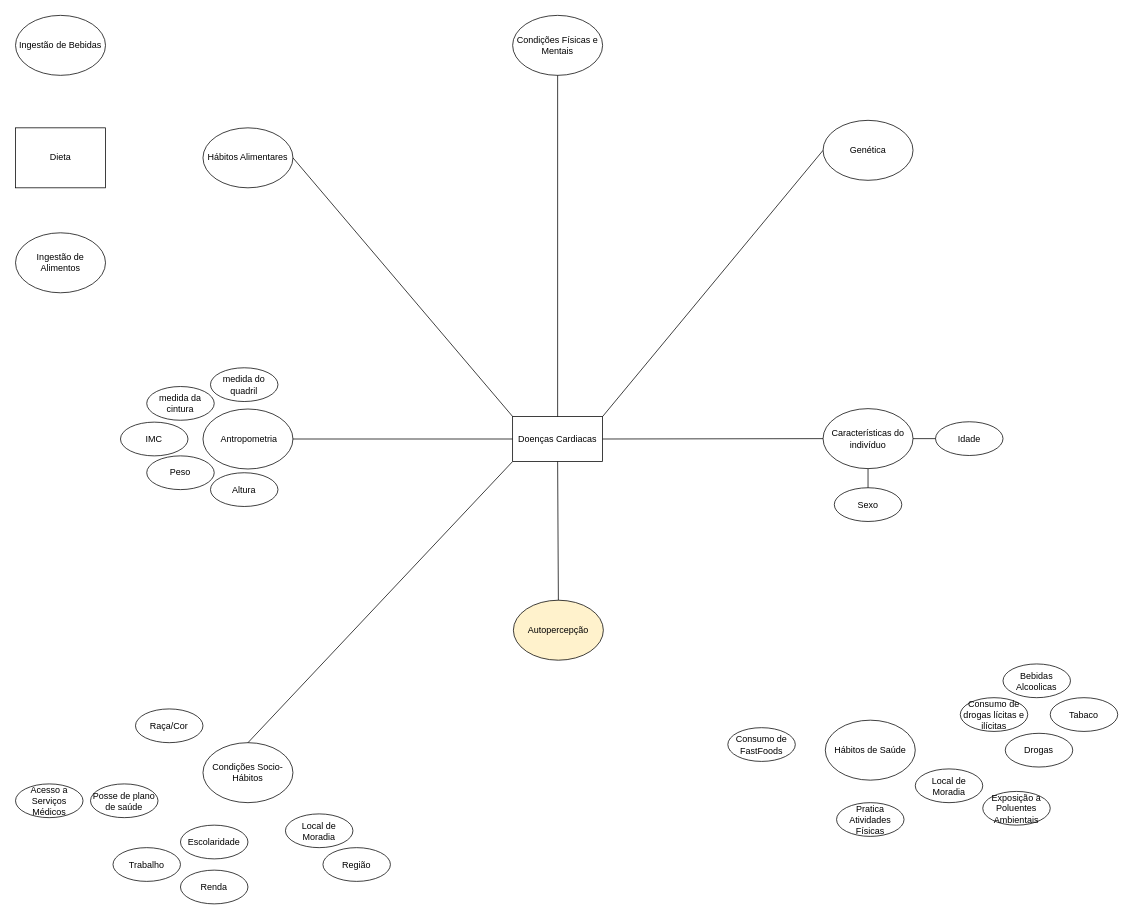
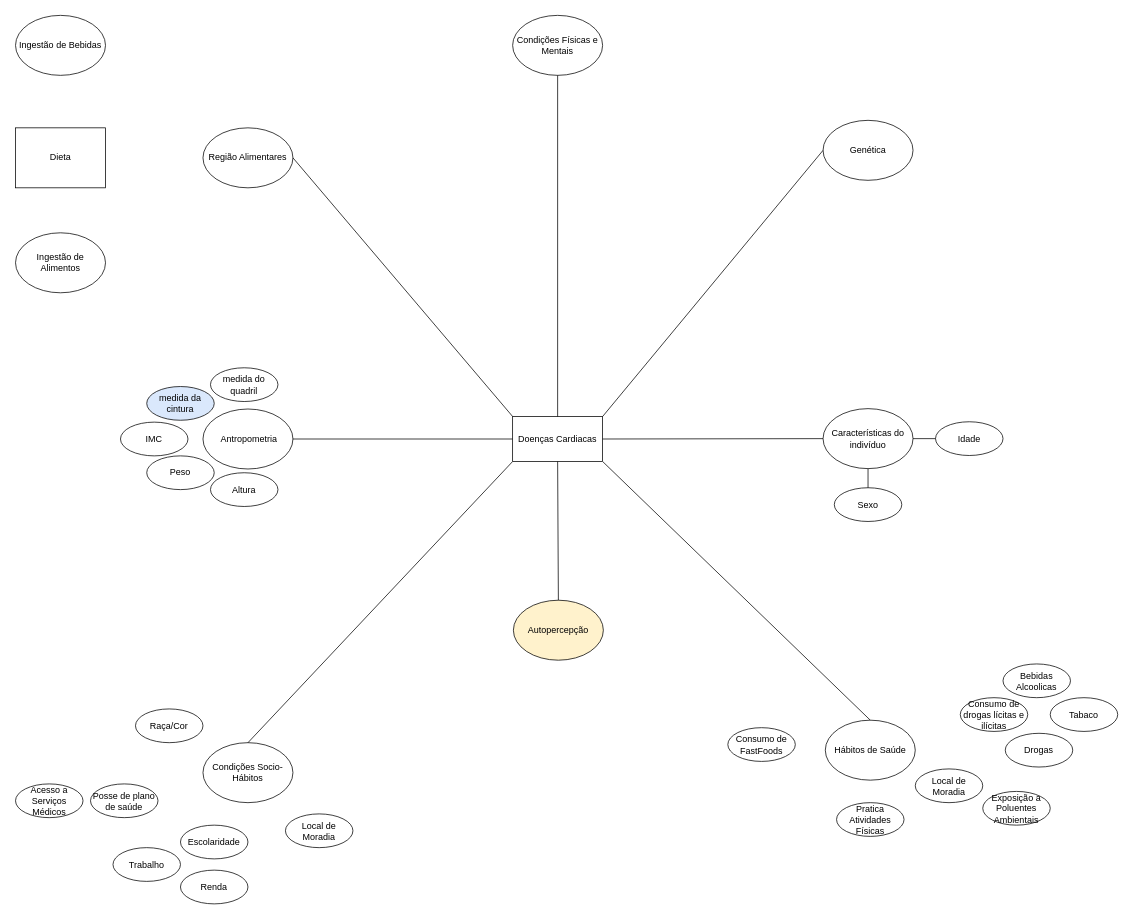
(248, 158) -> (248, 158)
(180, 404) -> (180, 404)
none -> (737, 591)
(357, 865) -> none
